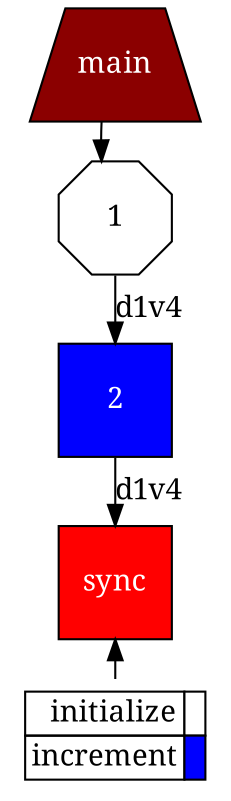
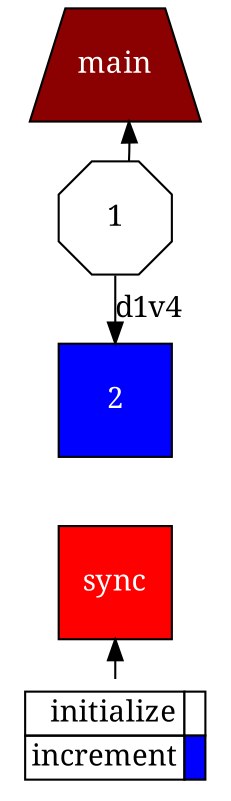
(101, 131) -> (129, 152)
(115, 481) -> none
